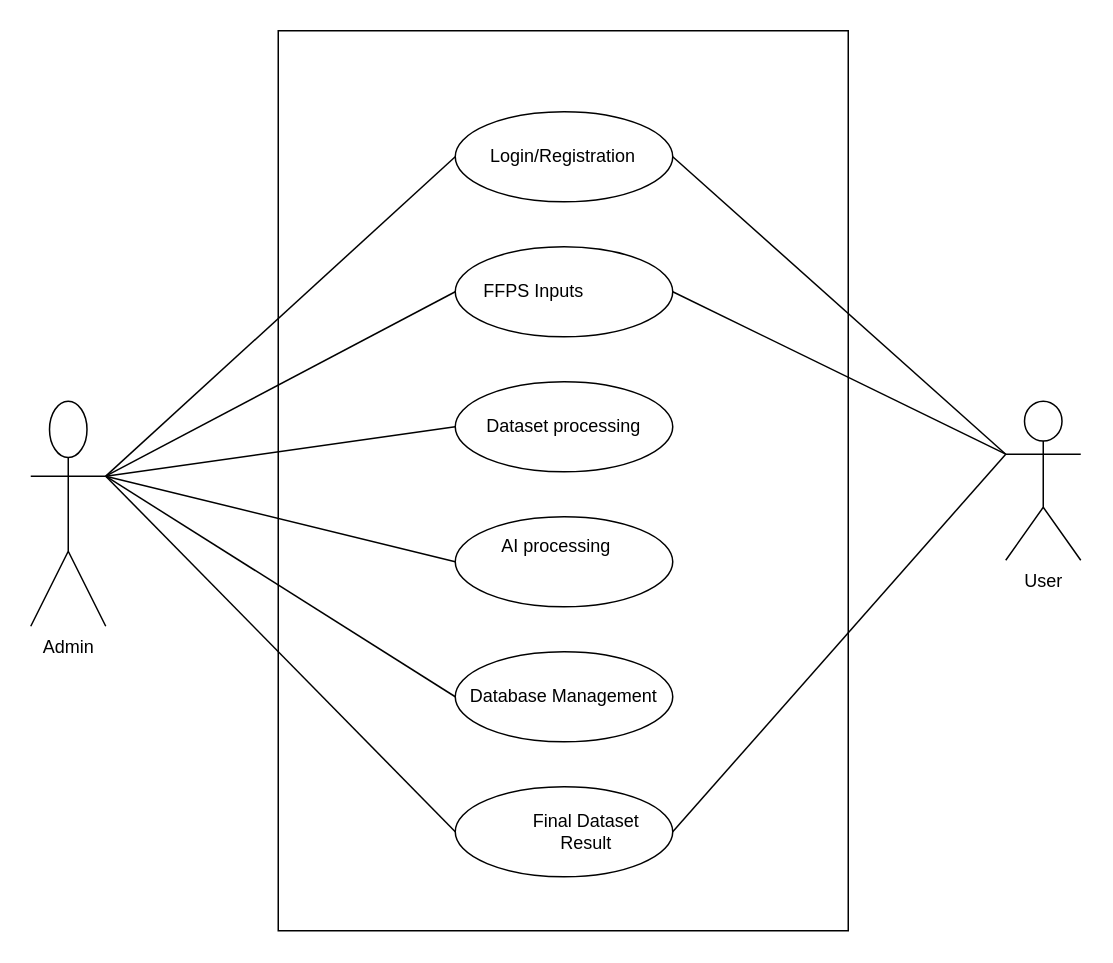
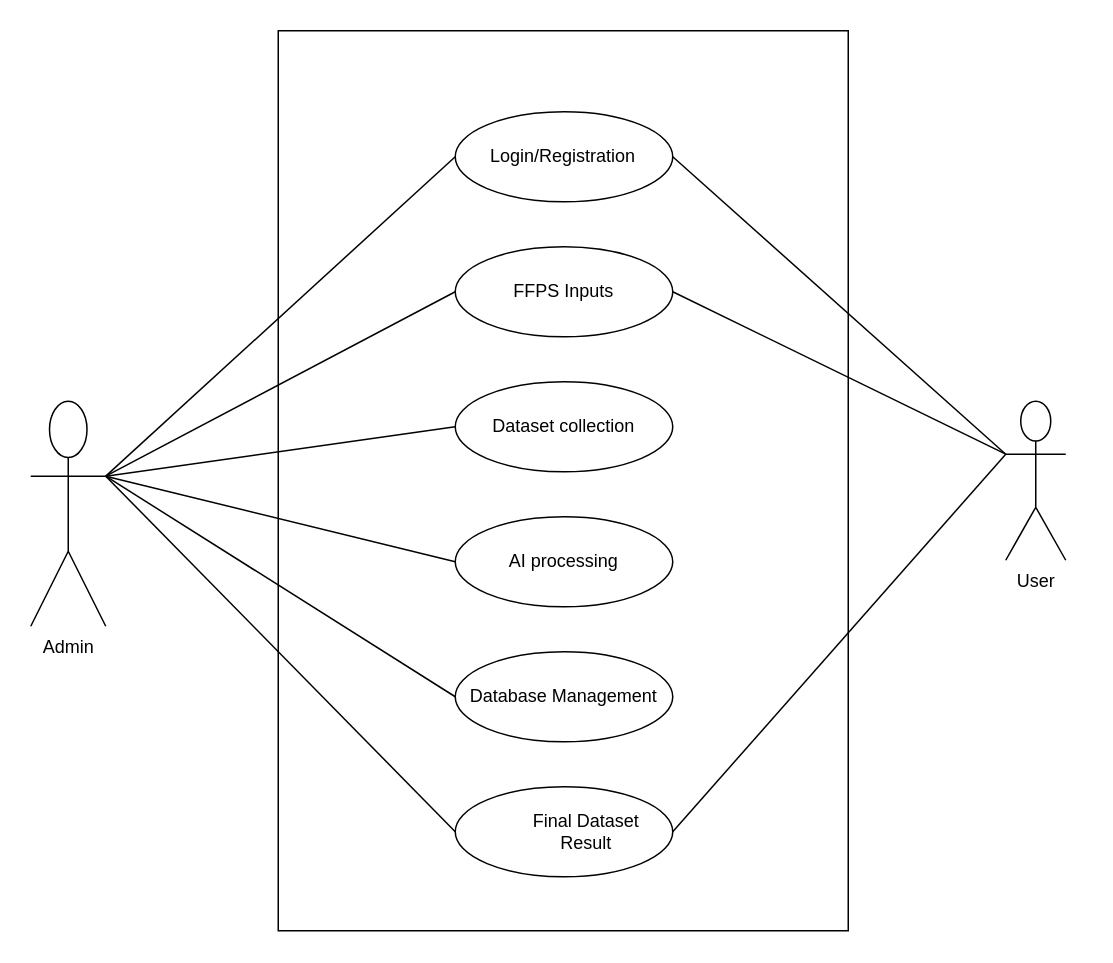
(534, 292) -> (564, 292)
(564, 427) -> (564, 427)
(1043, 481) -> (1036, 481)
(557, 547) -> (564, 562)
